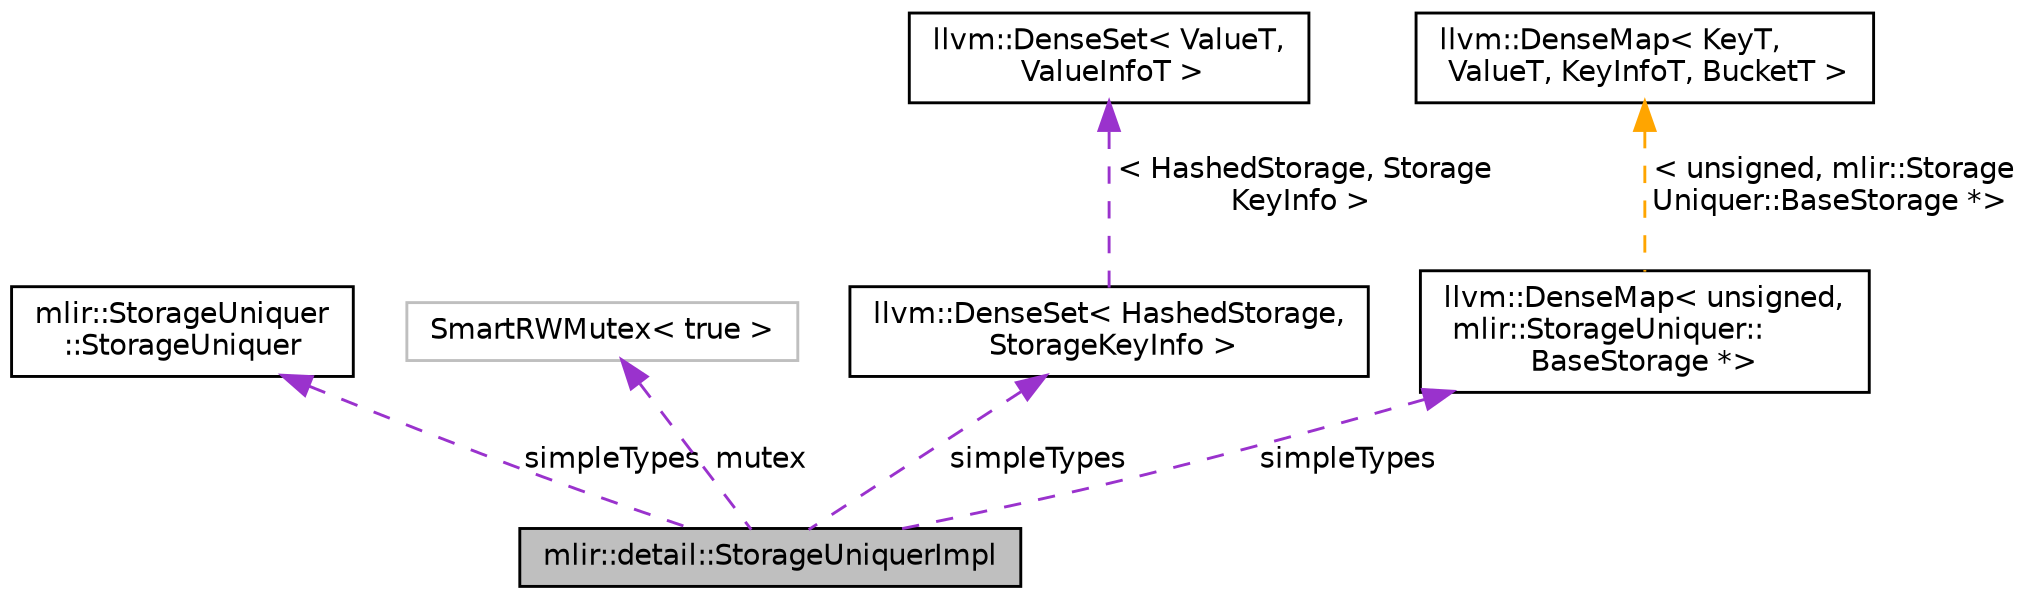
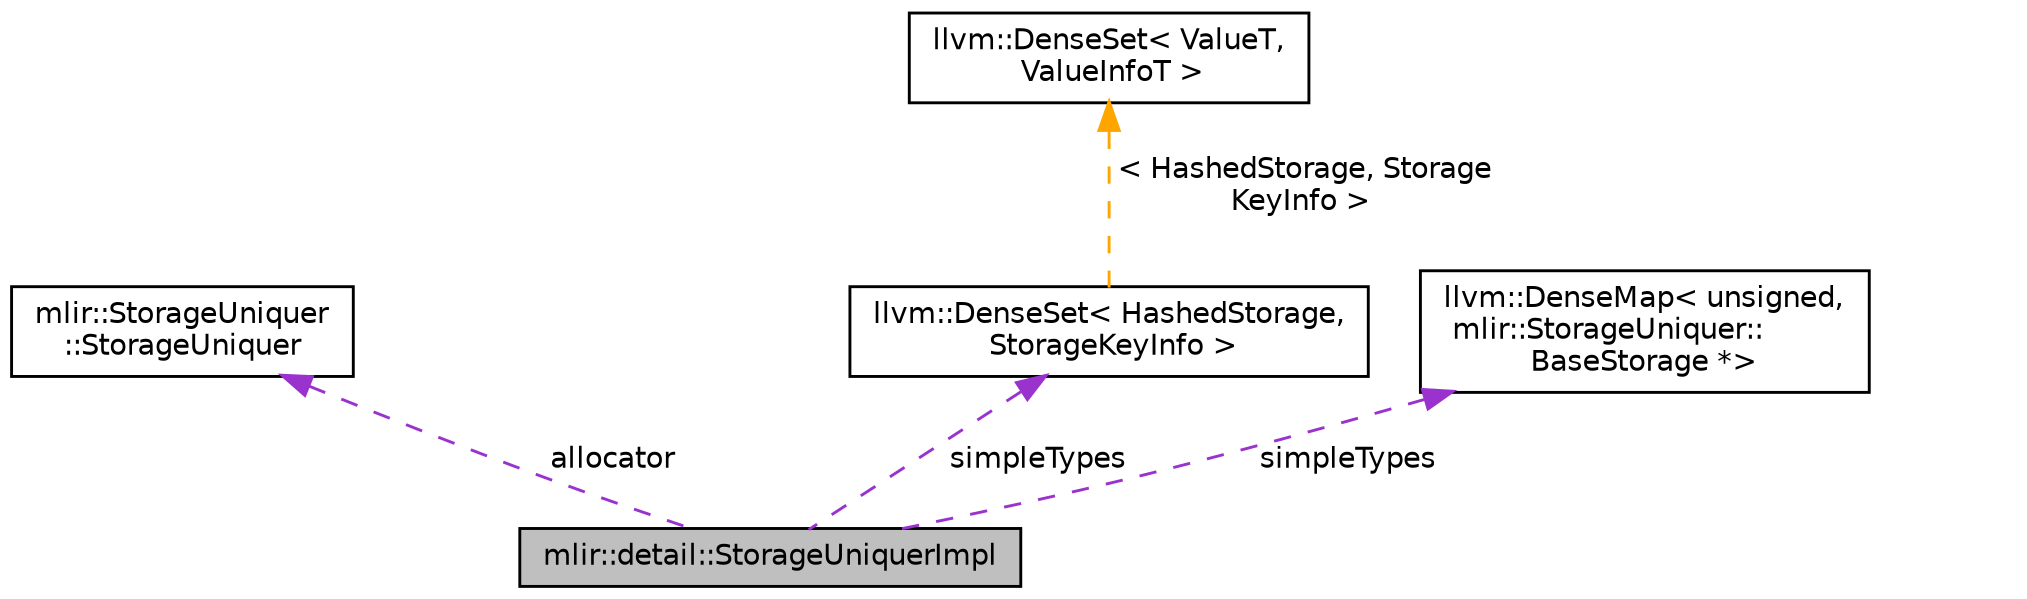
(1645, 58) -> none
(1109, 210) -> (1109, 210)
(602, 332) -> none
(608, 460) -> (608, 460)
